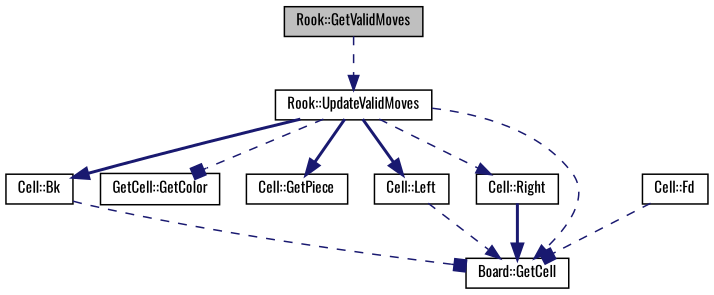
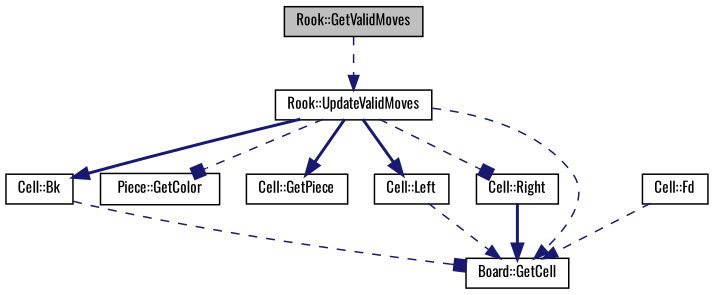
(429, 144) -> (429, 144)
(160, 189) -> (160, 189)
(603, 228) -> (603, 228)
